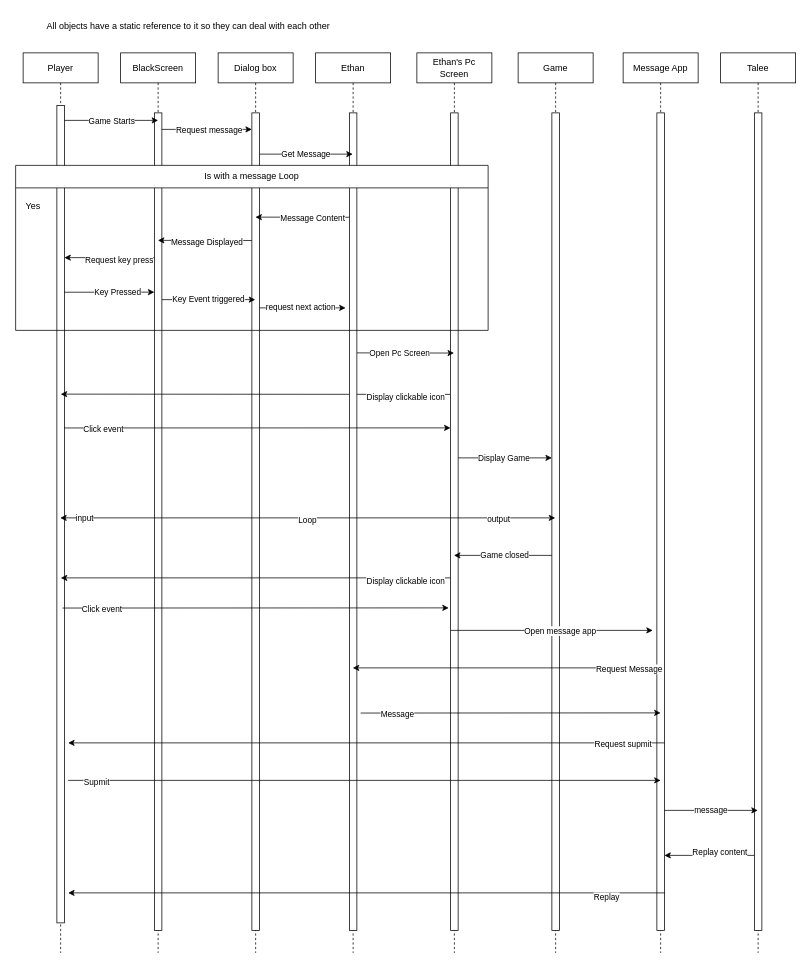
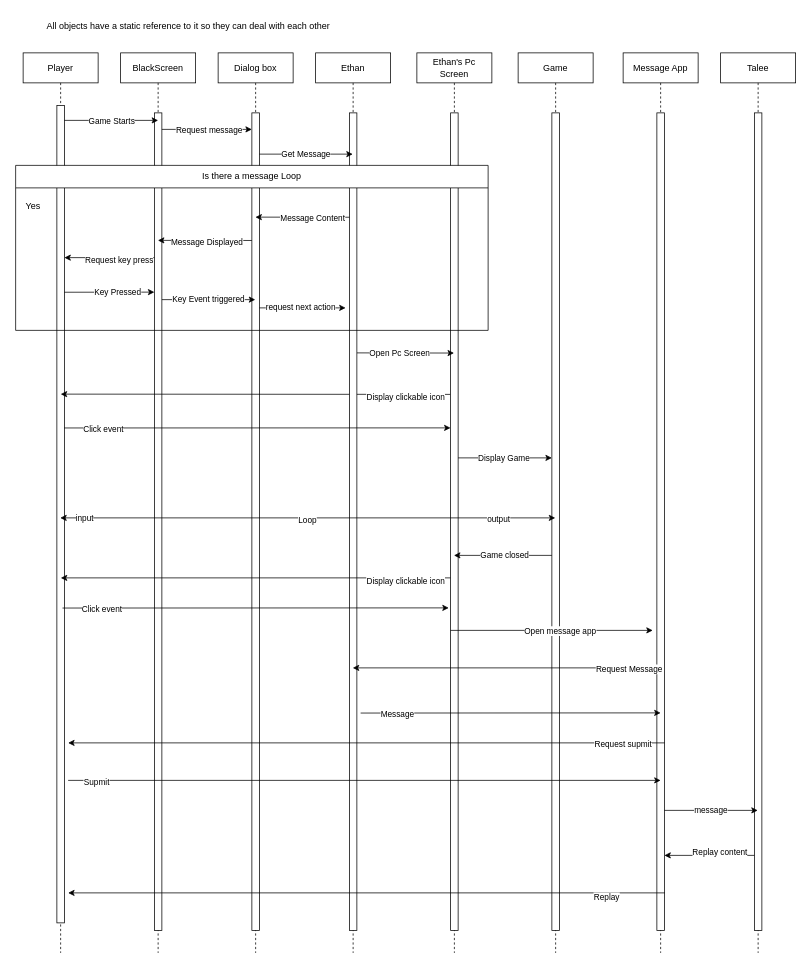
(252, 177) -> (252, 177)
